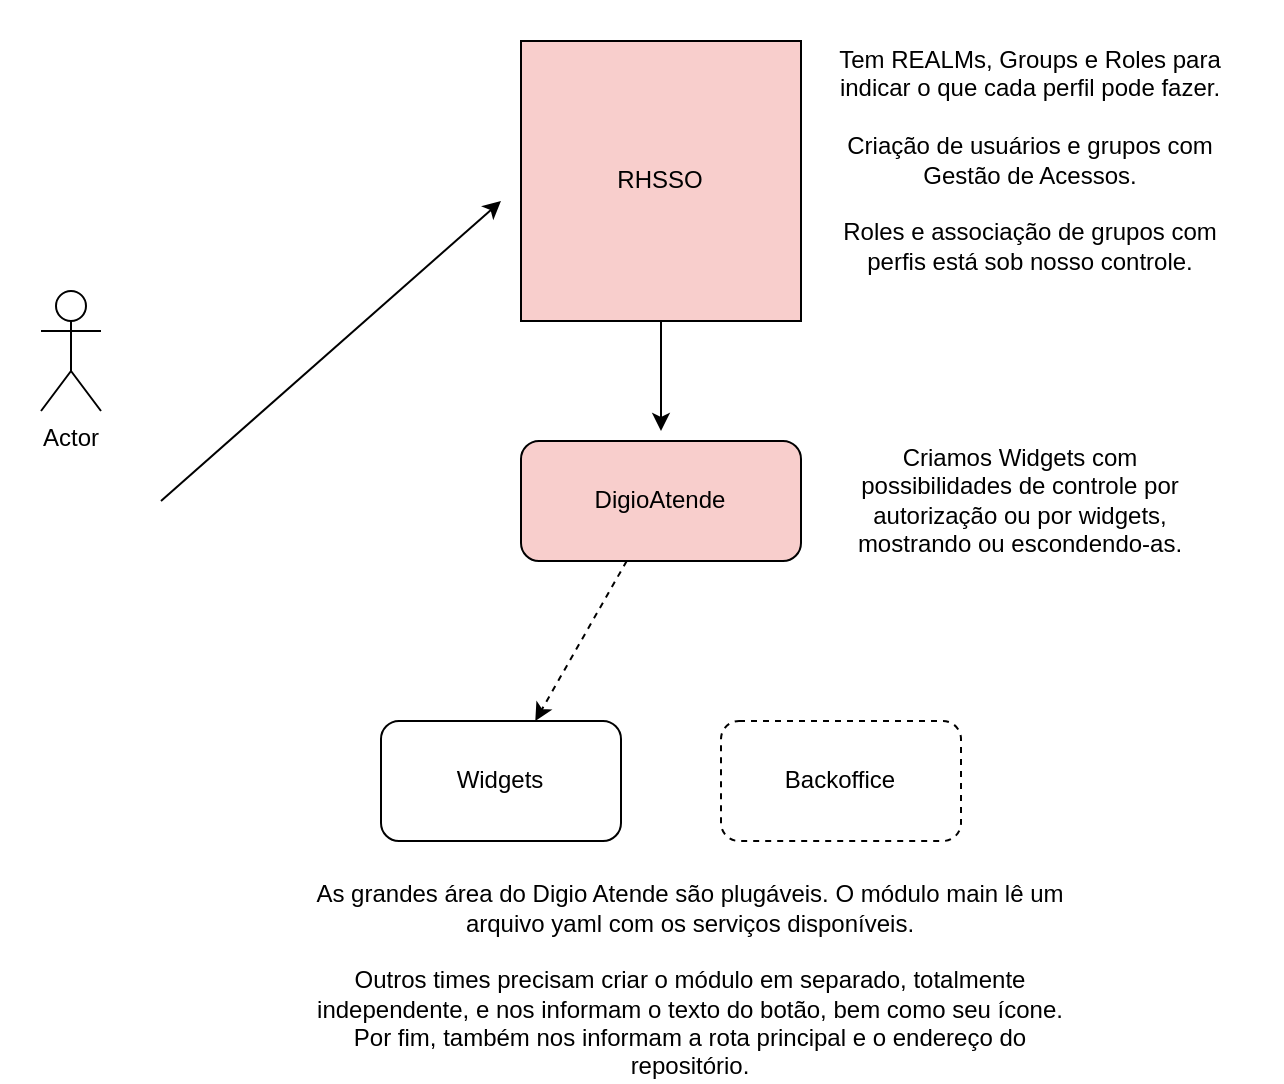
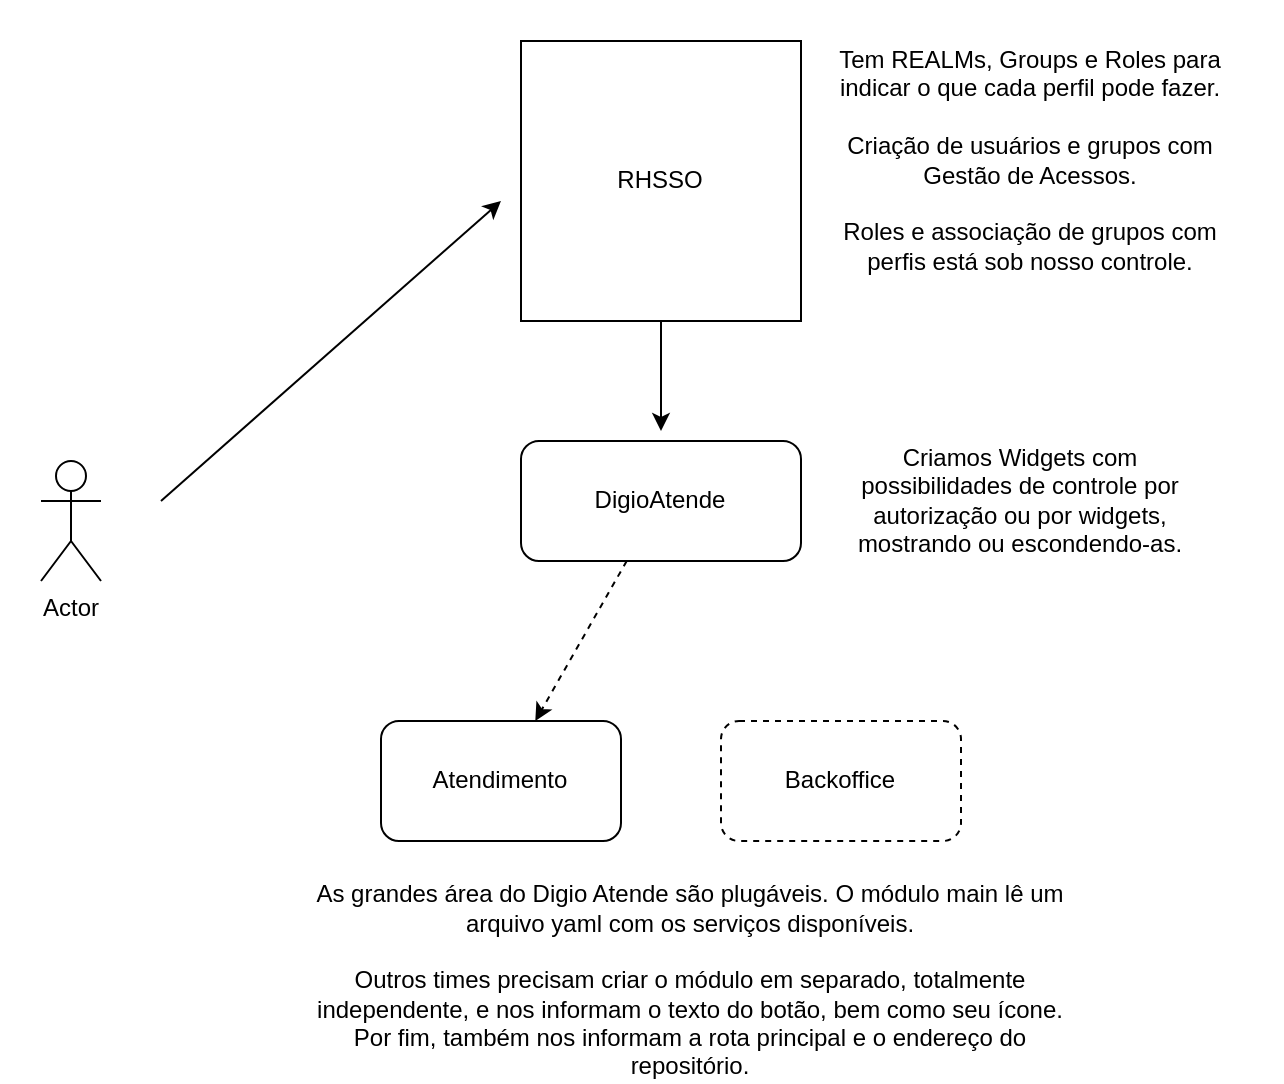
(661, 181) -> (661, 181)
(71, 351) -> (71, 521)
(661, 501) -> (661, 501)
(501, 781) -> (501, 781)
